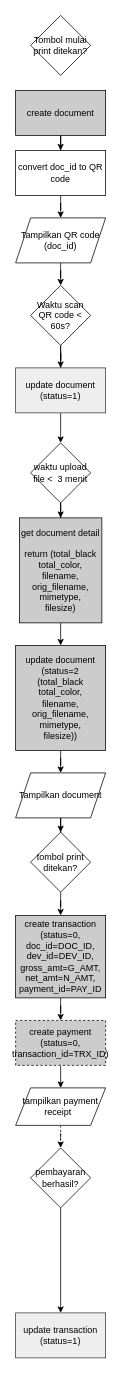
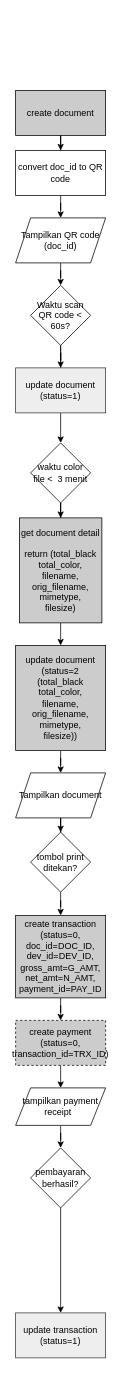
(60, 45) -> none
(60, 473) -> (60, 473)
(60, 1139) -> (60, 1139)
